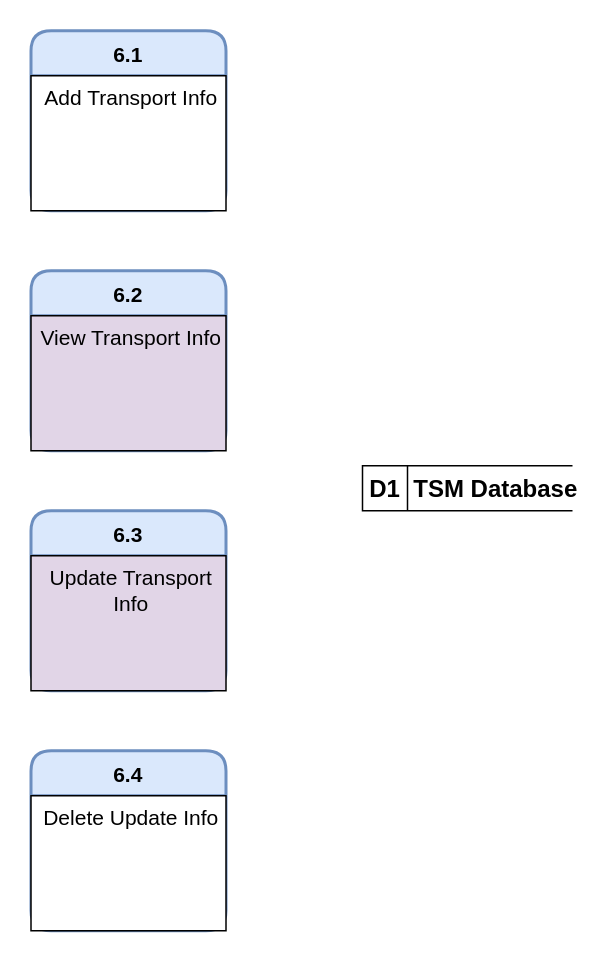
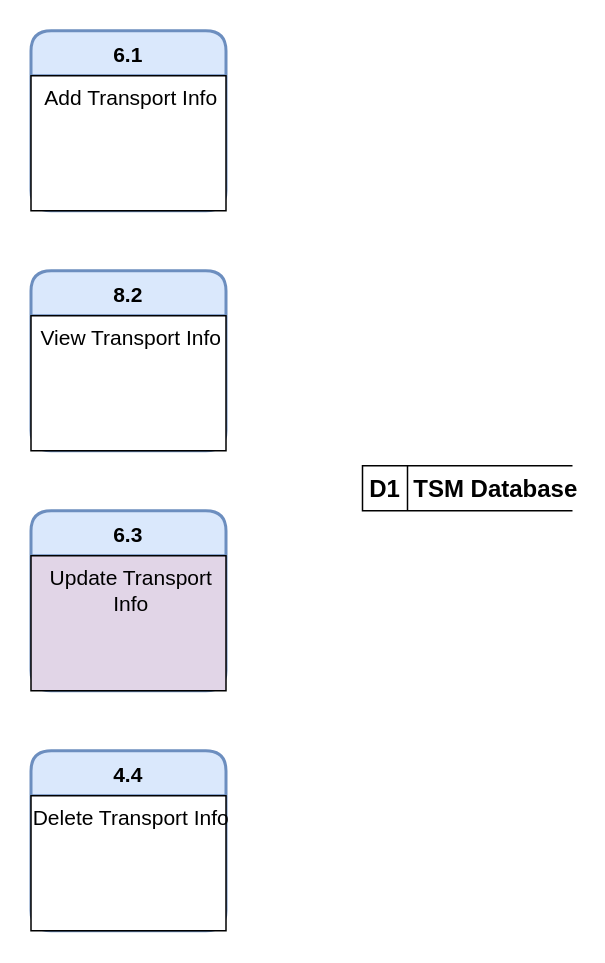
(128, 295) -> (128, 295)
(128, 383) -> (128, 383)
(128, 775) -> (128, 775)
(131, 818) -> (131, 818)
